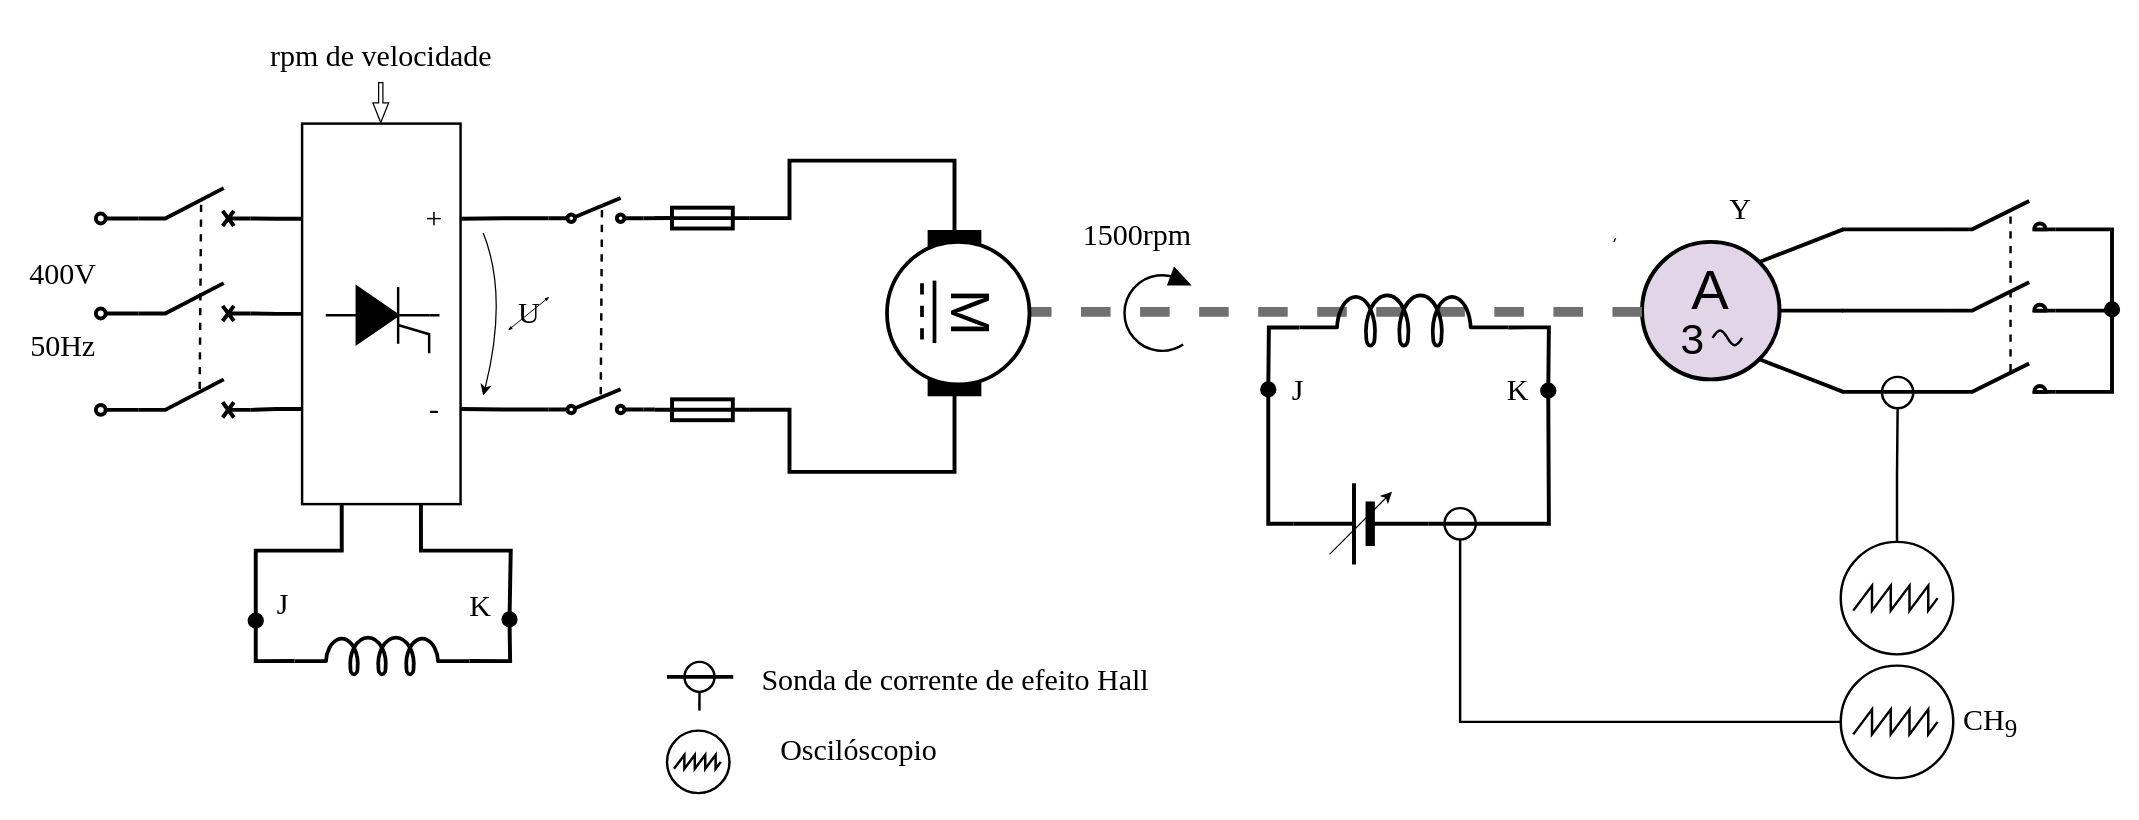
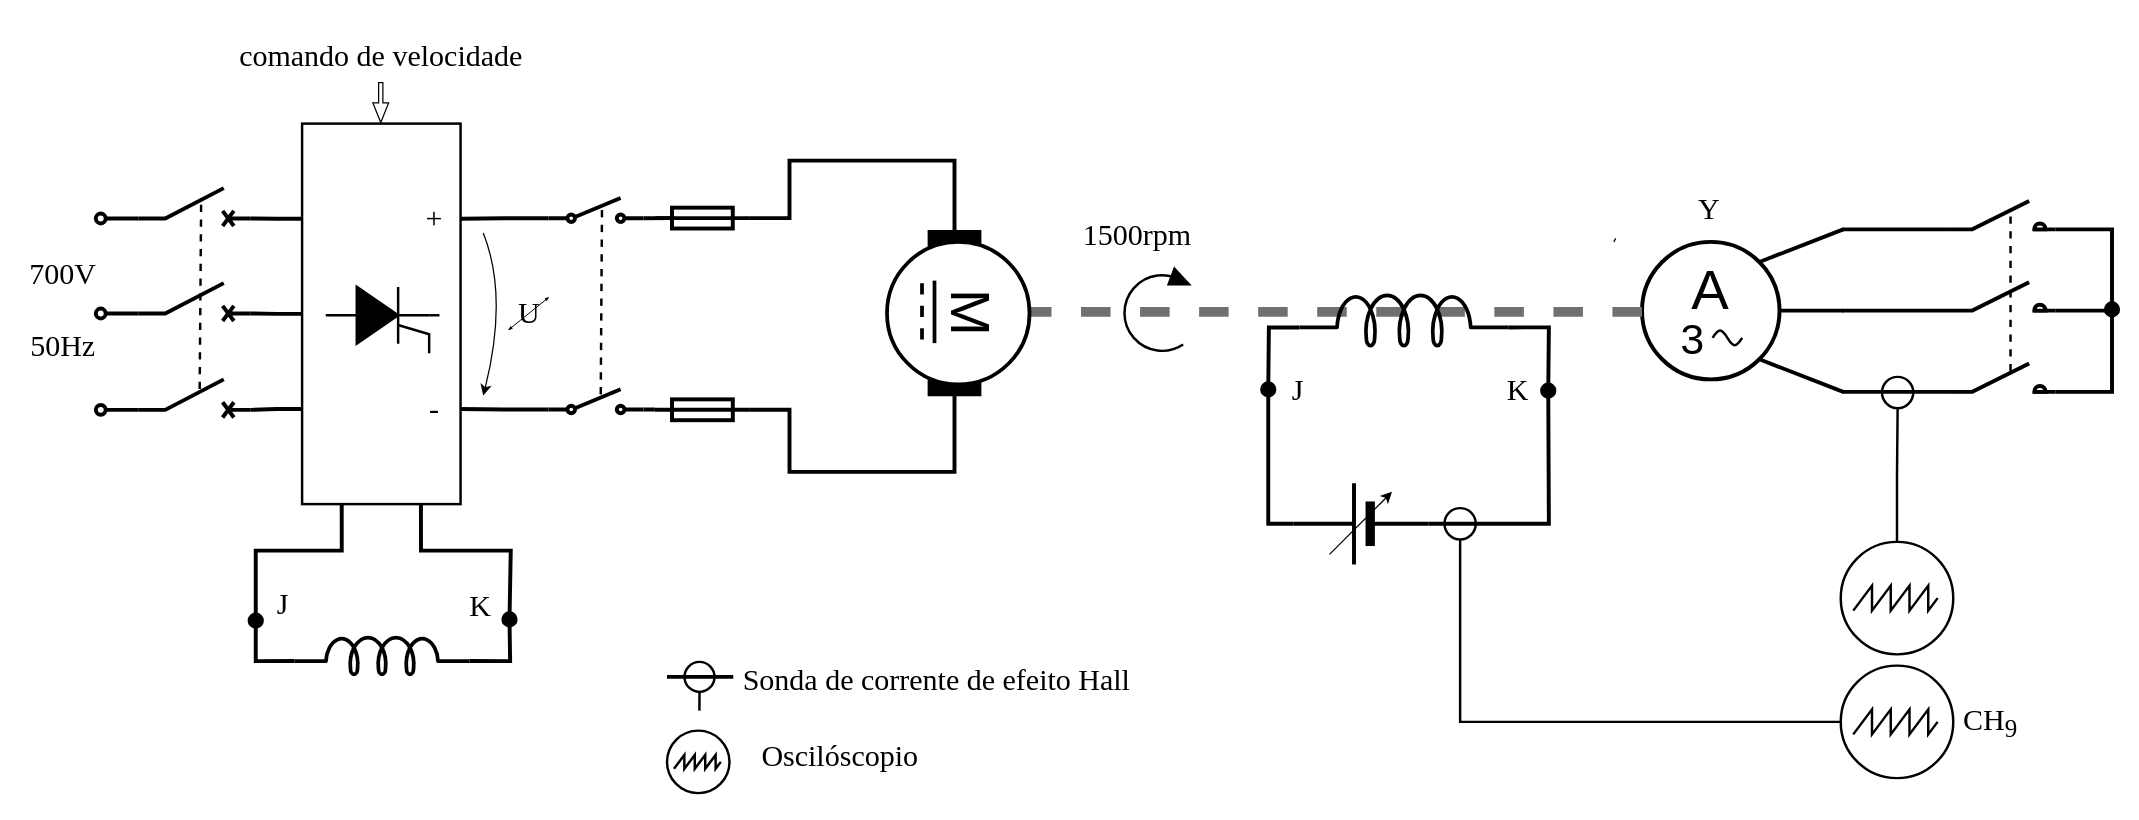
(381, 56) -> (381, 56)
(1741, 209) -> (1709, 209)
(63, 311) -> (63, 311)
(1711, 311) -> (1711, 311)
(1015, 681) -> (996, 681)
(911, 751) -> (893, 757)
